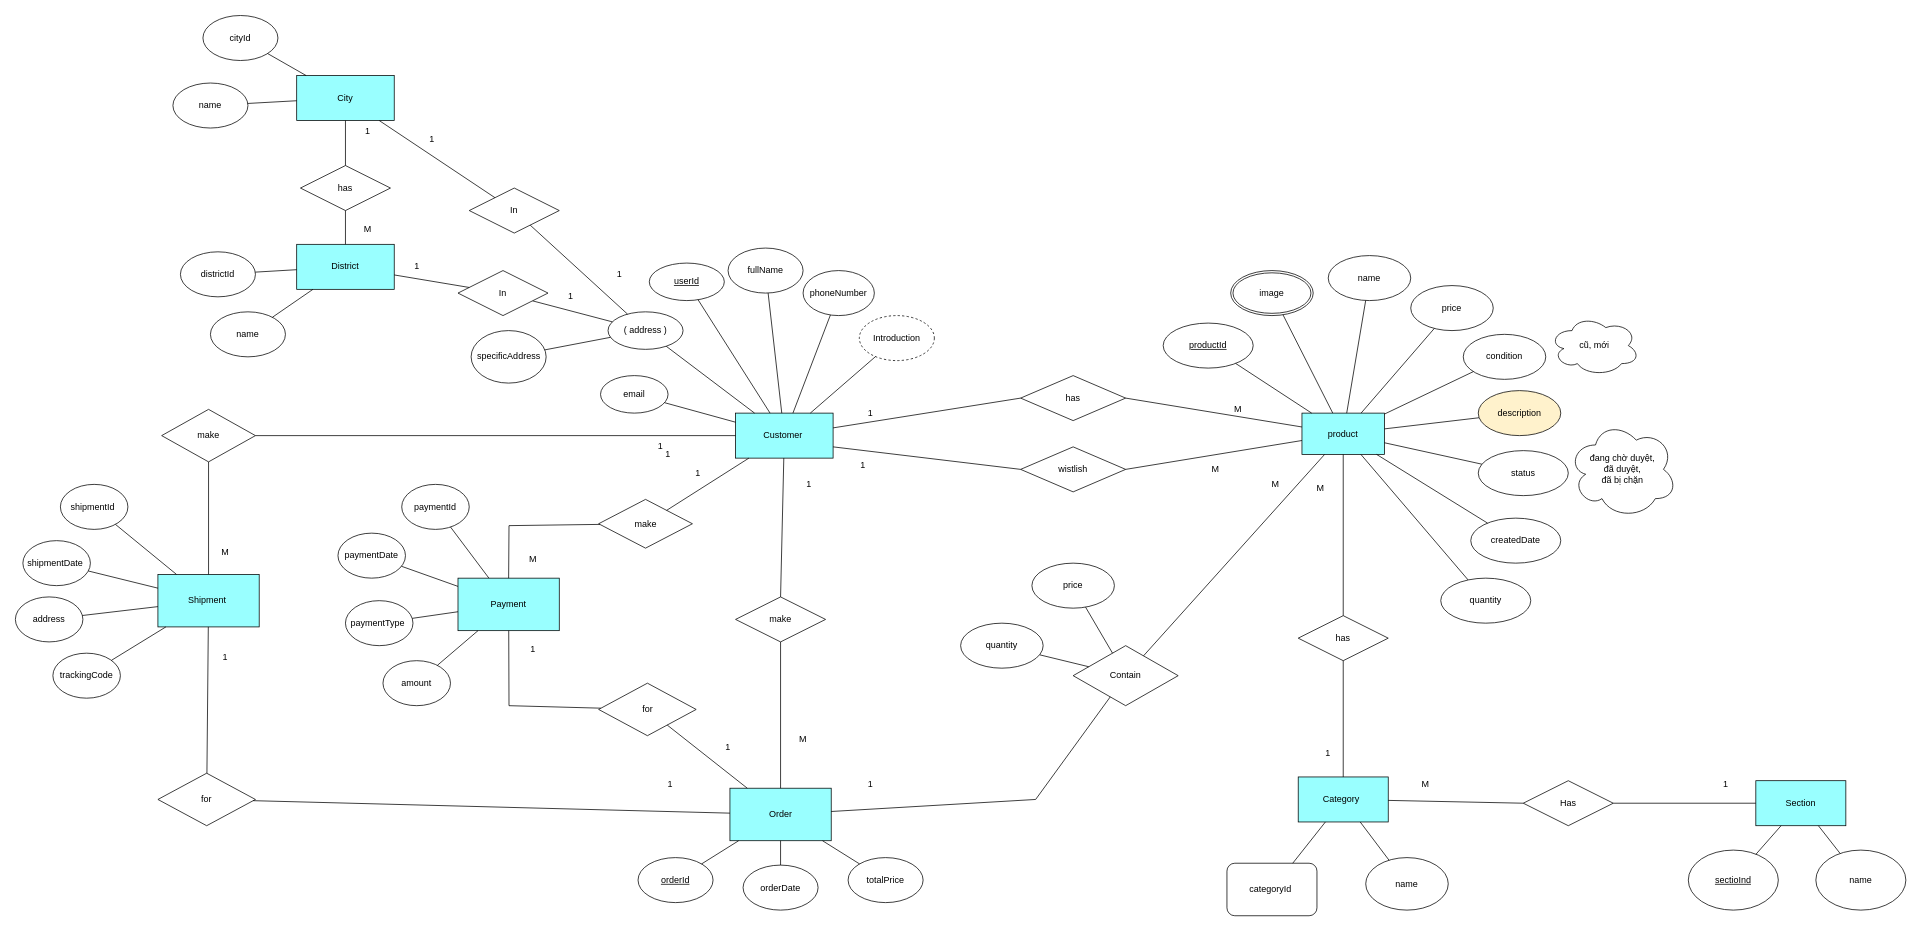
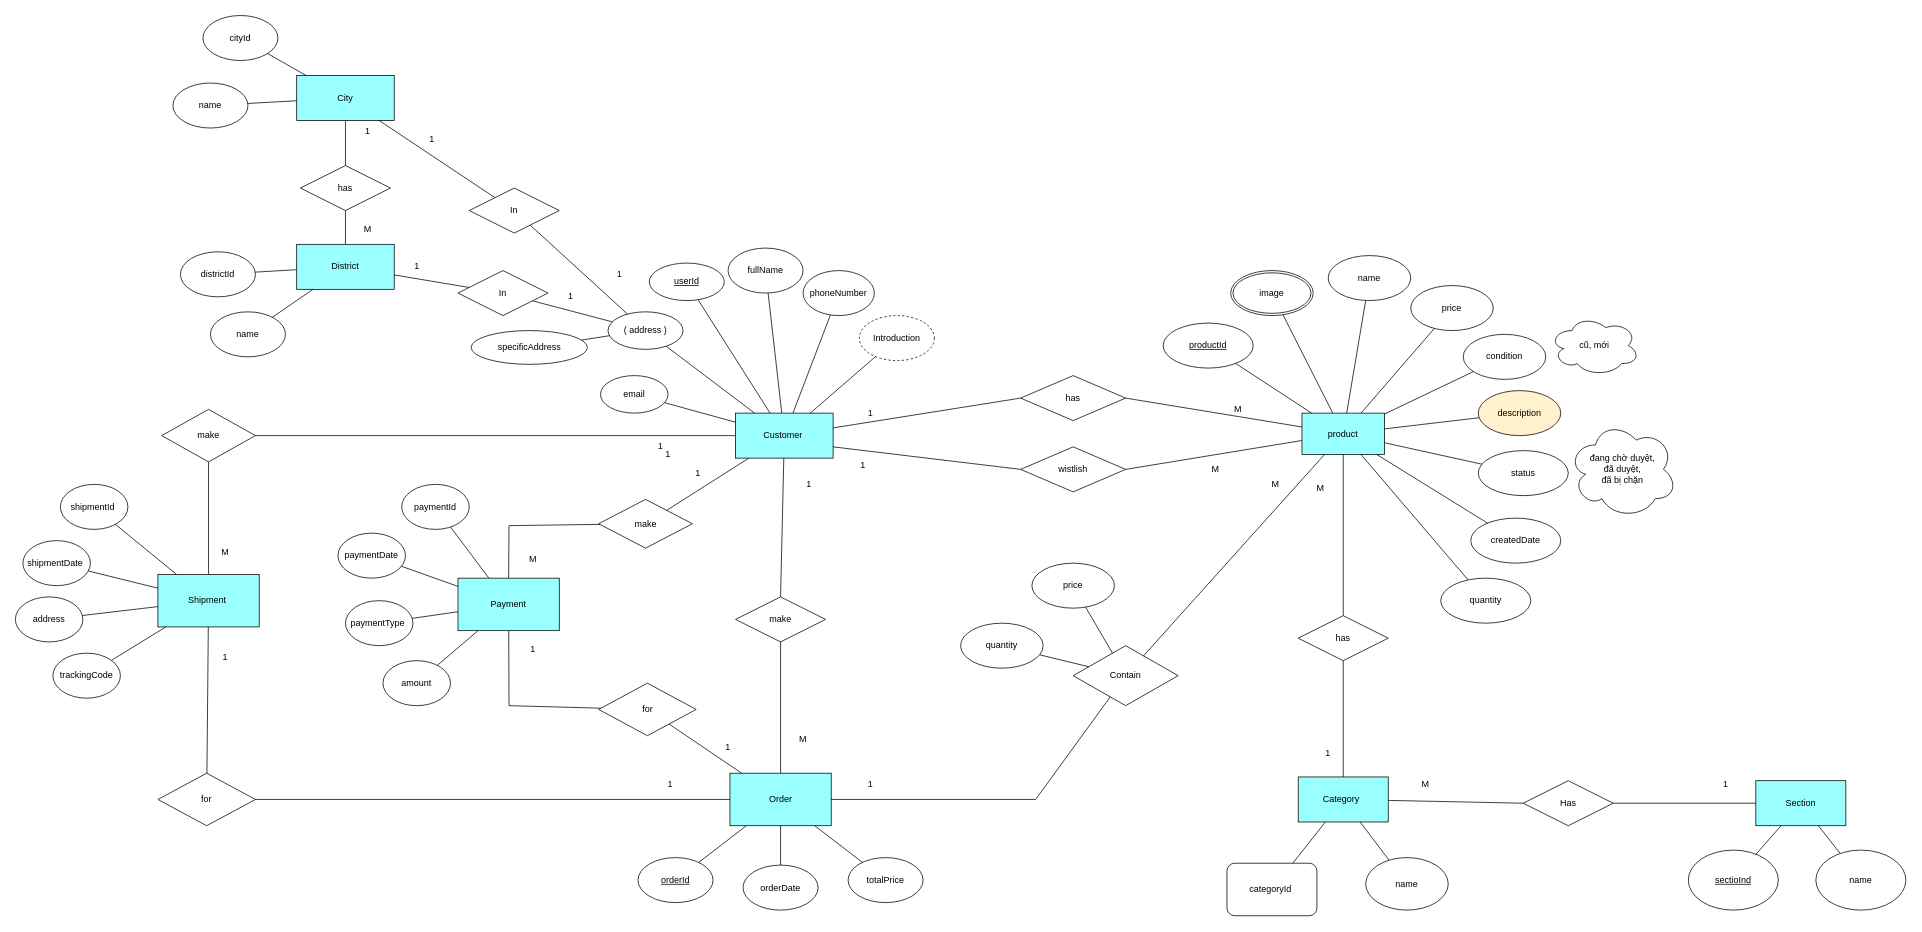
(509, 357) -> (529, 347)
(780, 814) -> (780, 799)
